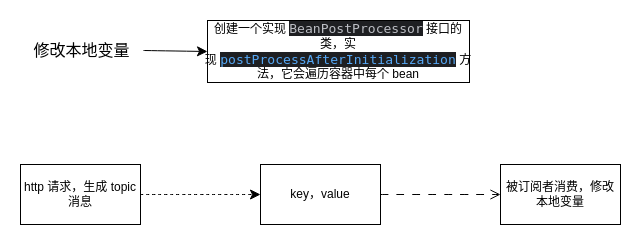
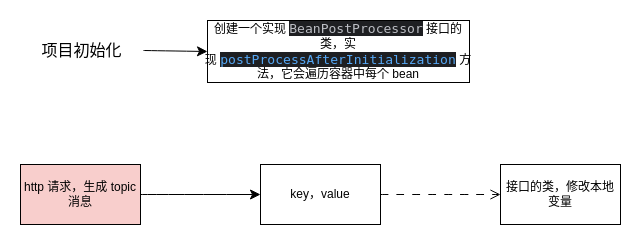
(82, 51) -> (82, 51)
(81, 195) -> (81, 195)
(198, 195) -> (198, 195)
(561, 195) -> (561, 195)
